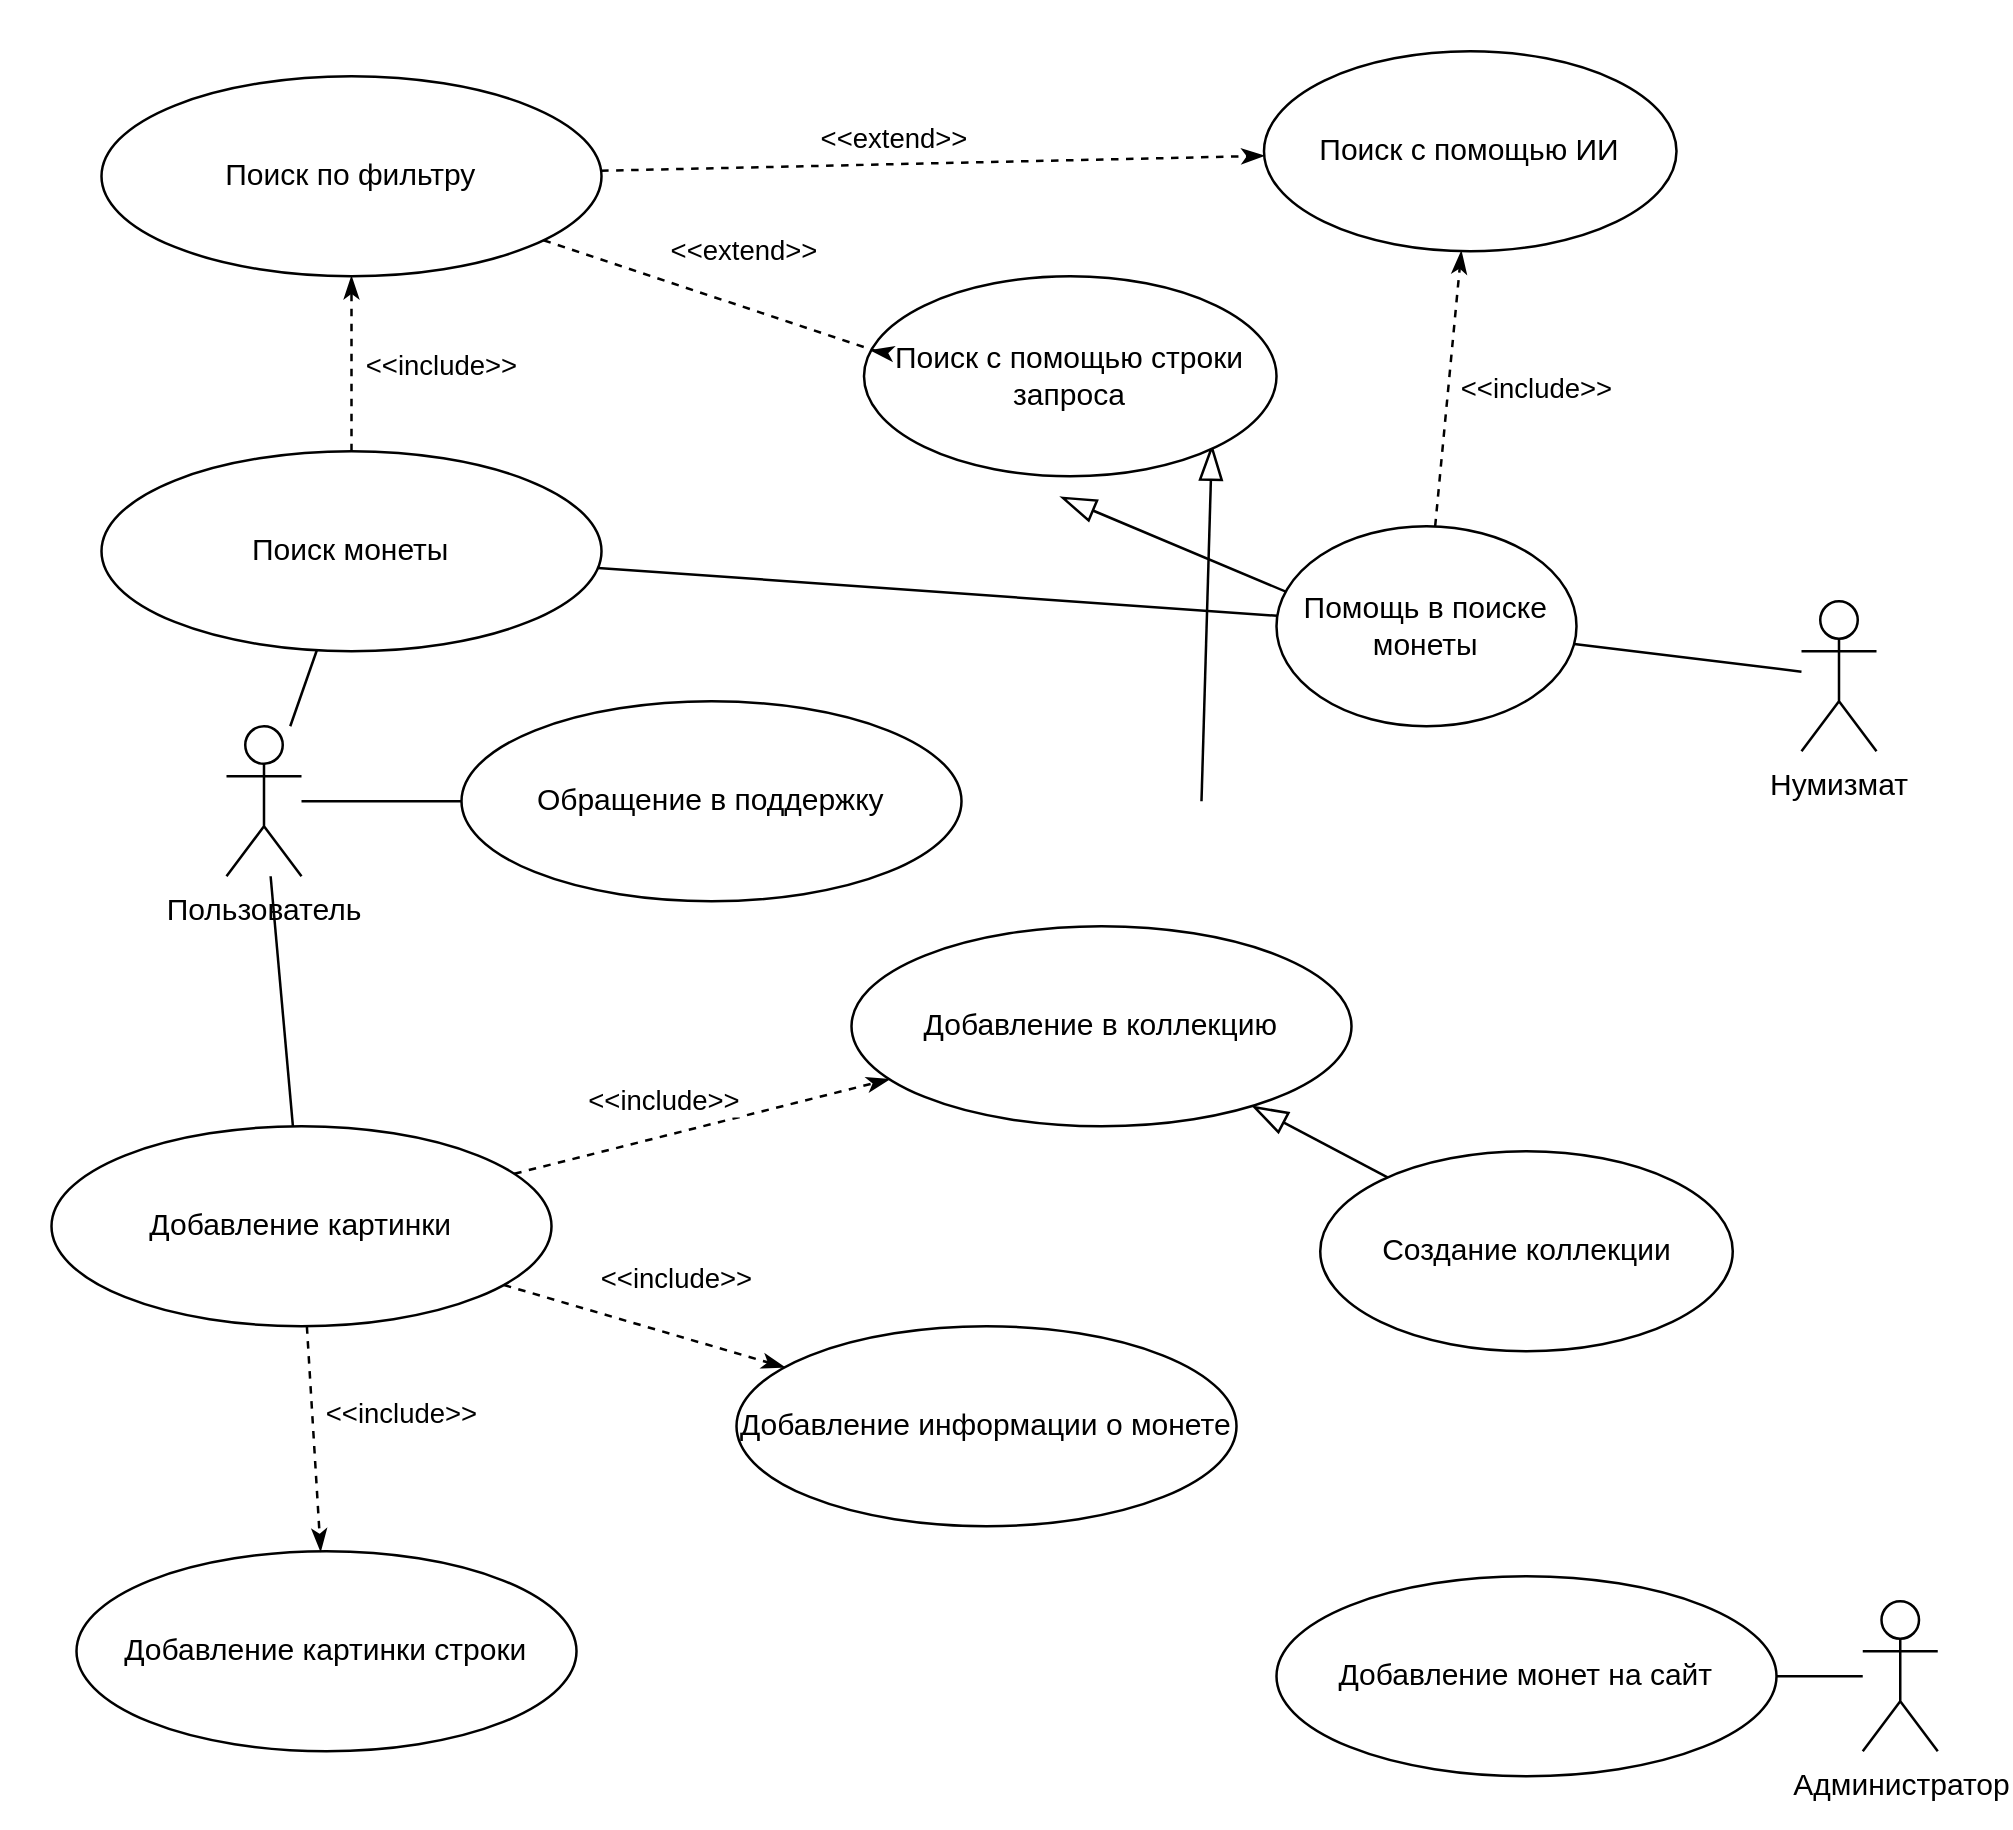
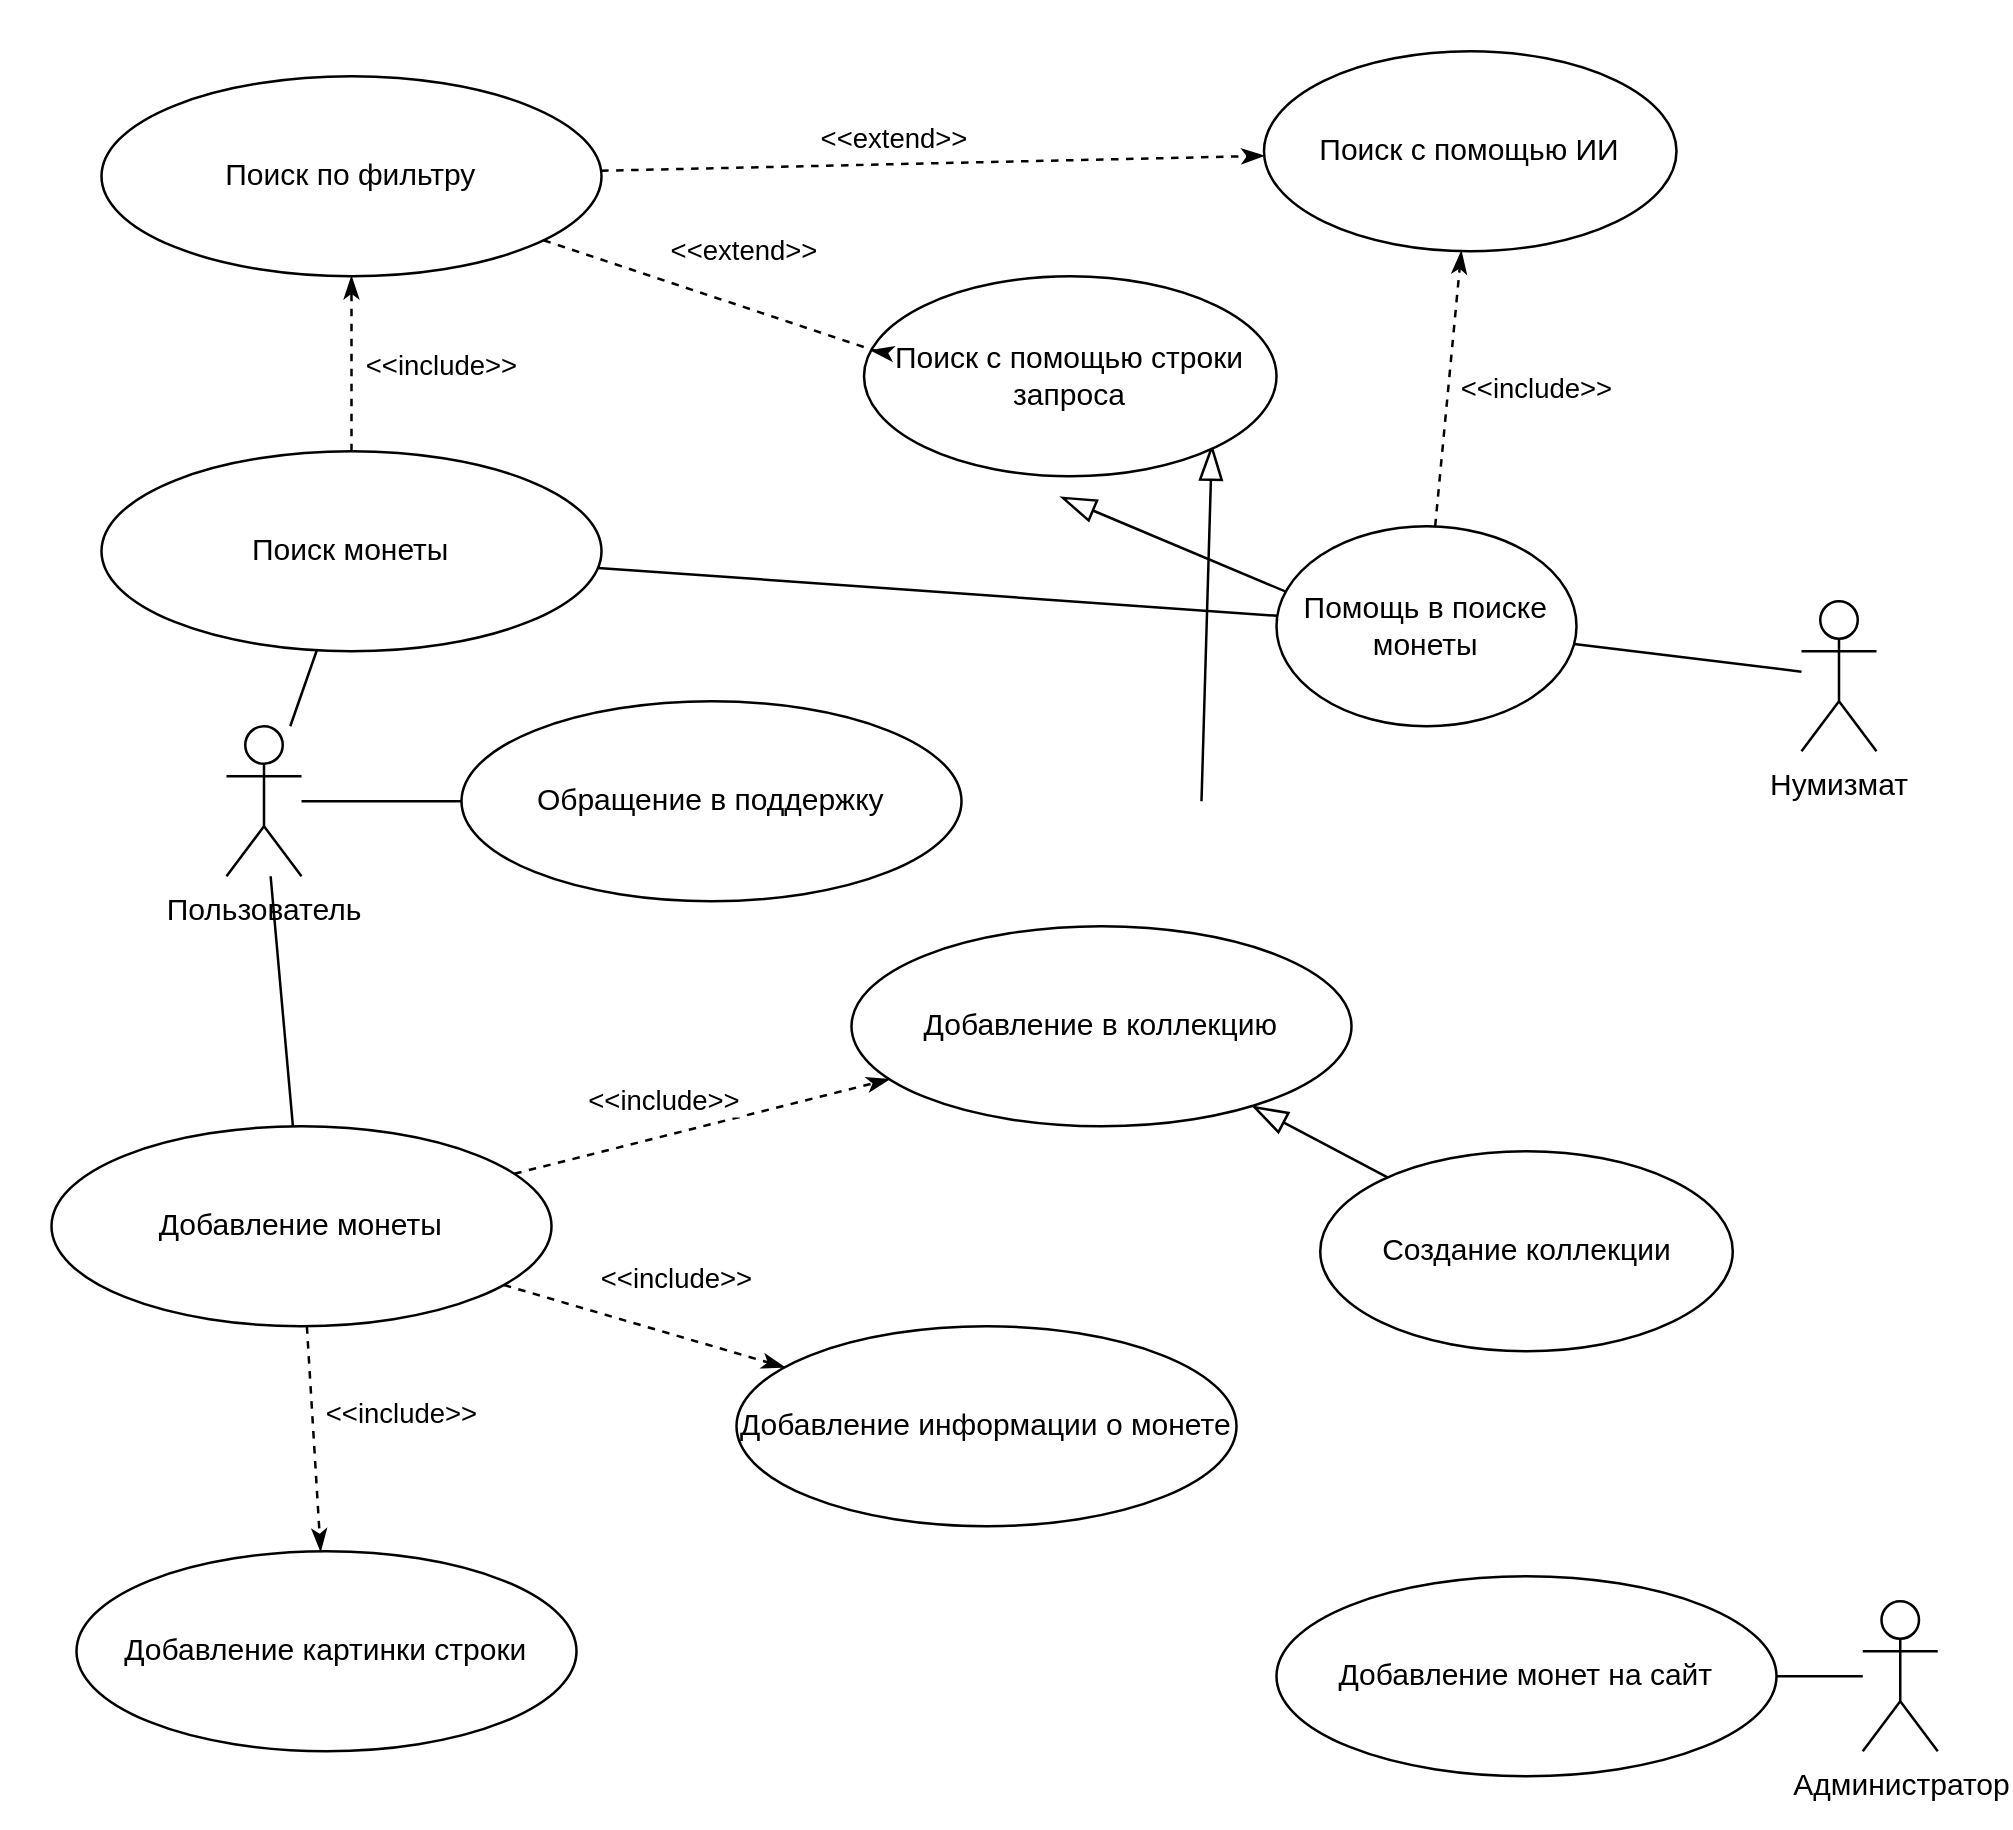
(301, 1226) -> (301, 1226)
